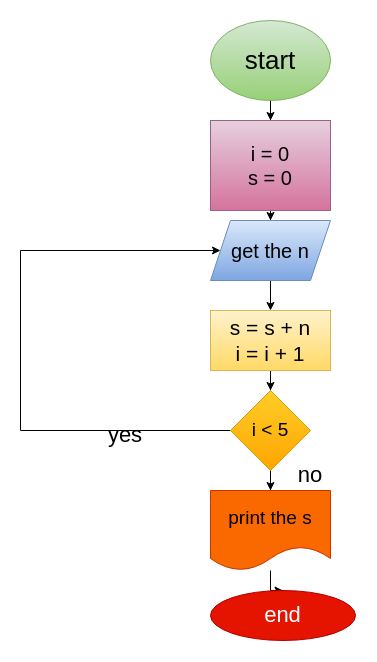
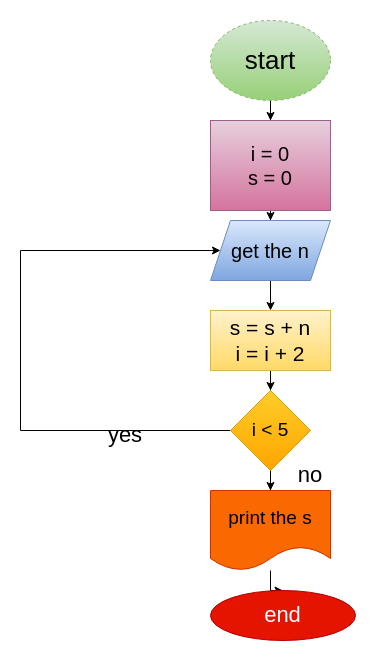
(271, 61) -> (271, 61)
(271, 341) -> (271, 341)
